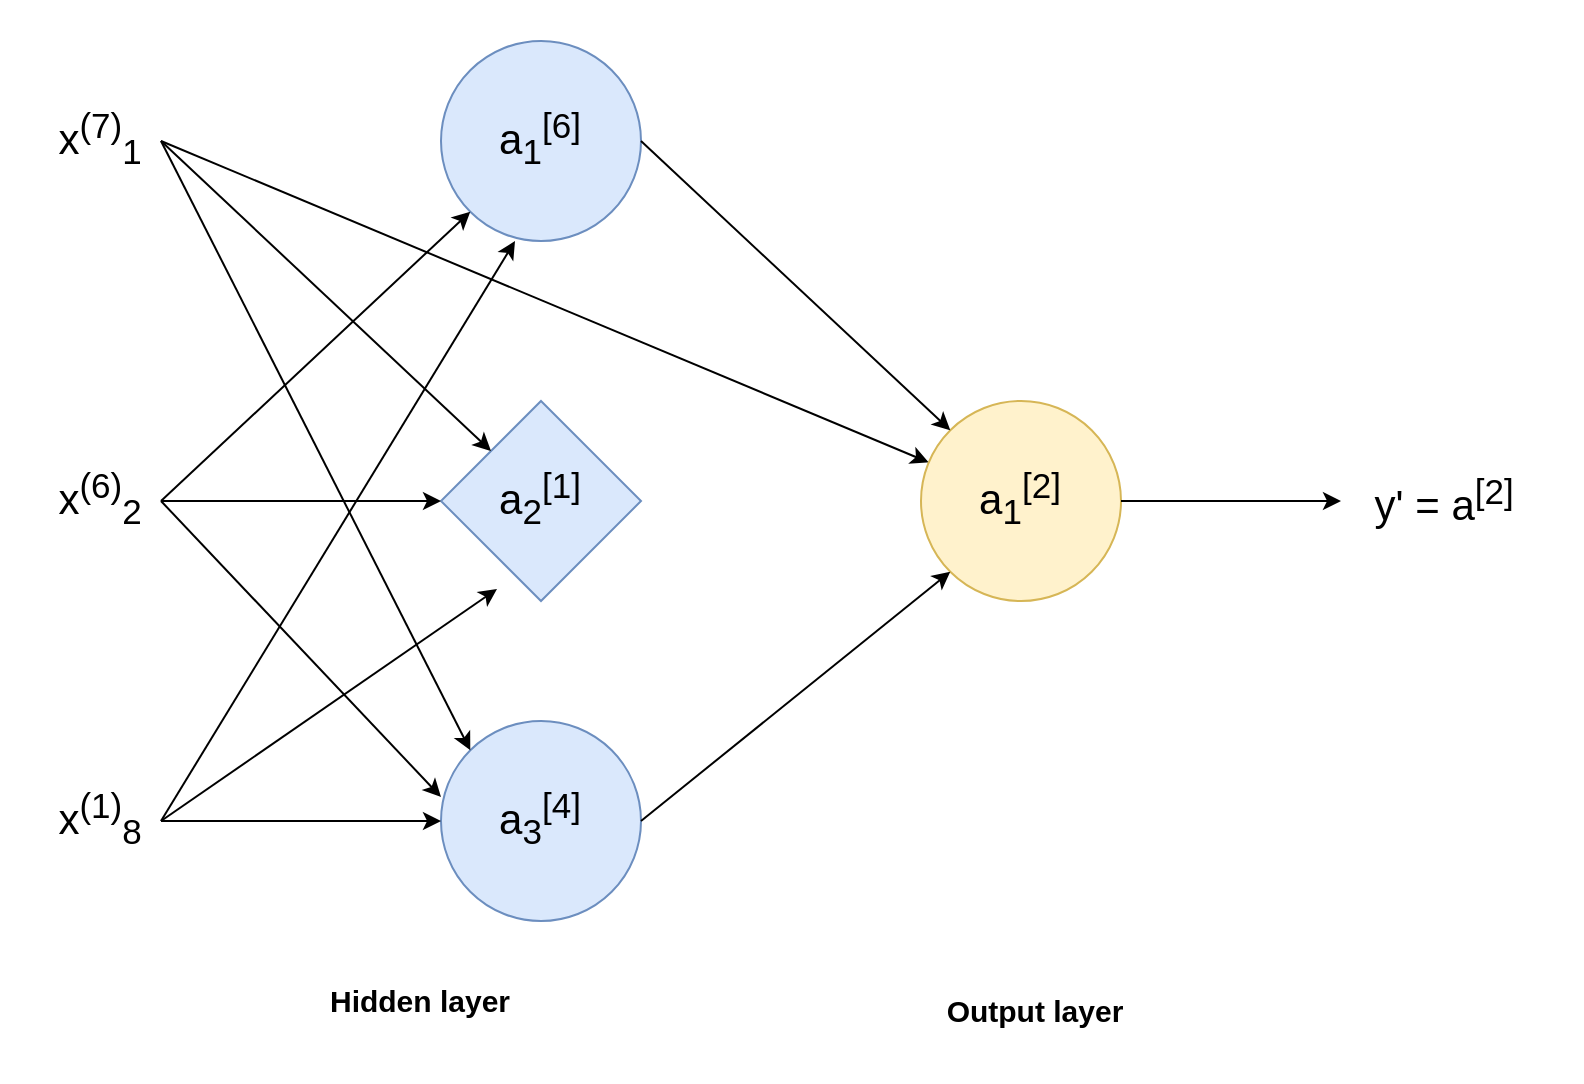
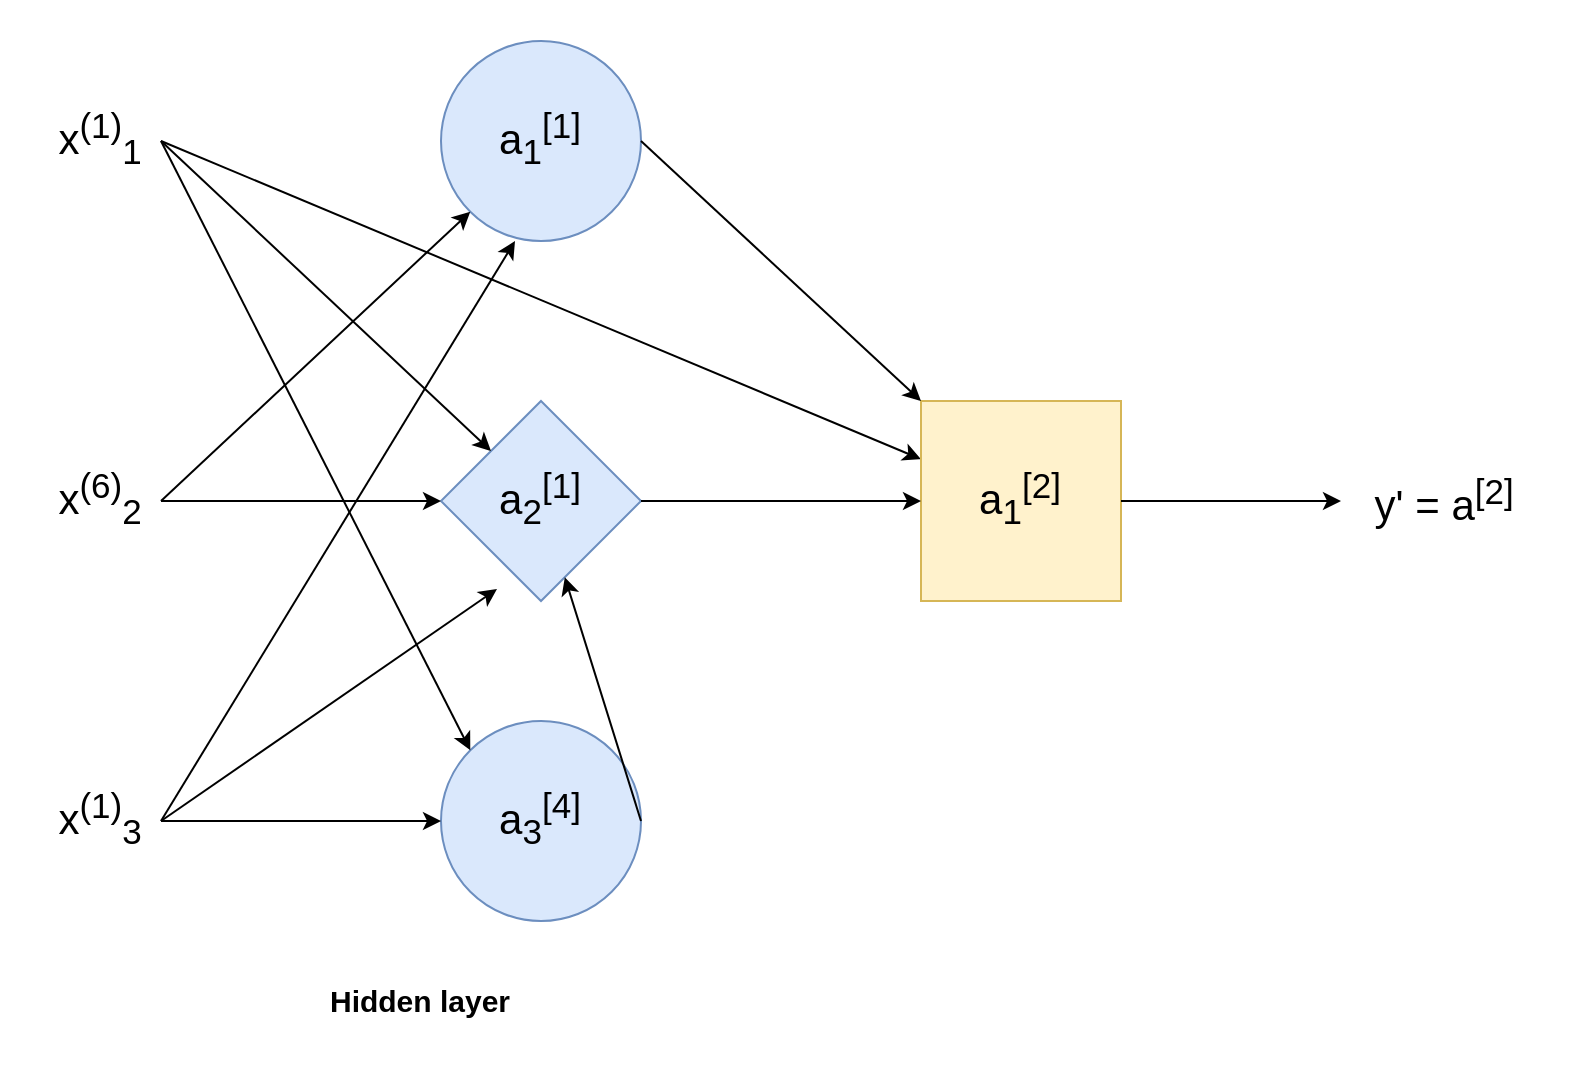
(101, 141) -> (101, 141)
(541, 141) -> (541, 141)
none -> (774, 501)
(1021, 501) -> (1021, 501)
(791, 700) -> (605, 705)
(357, 708) -> none
(101, 821) -> (101, 821)
(1036, 1011) -> none
